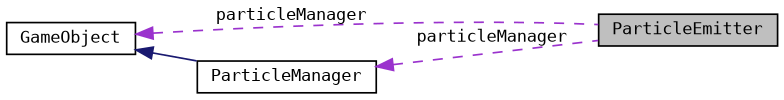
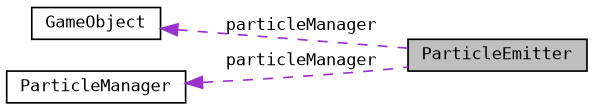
(175, 57) -> none
